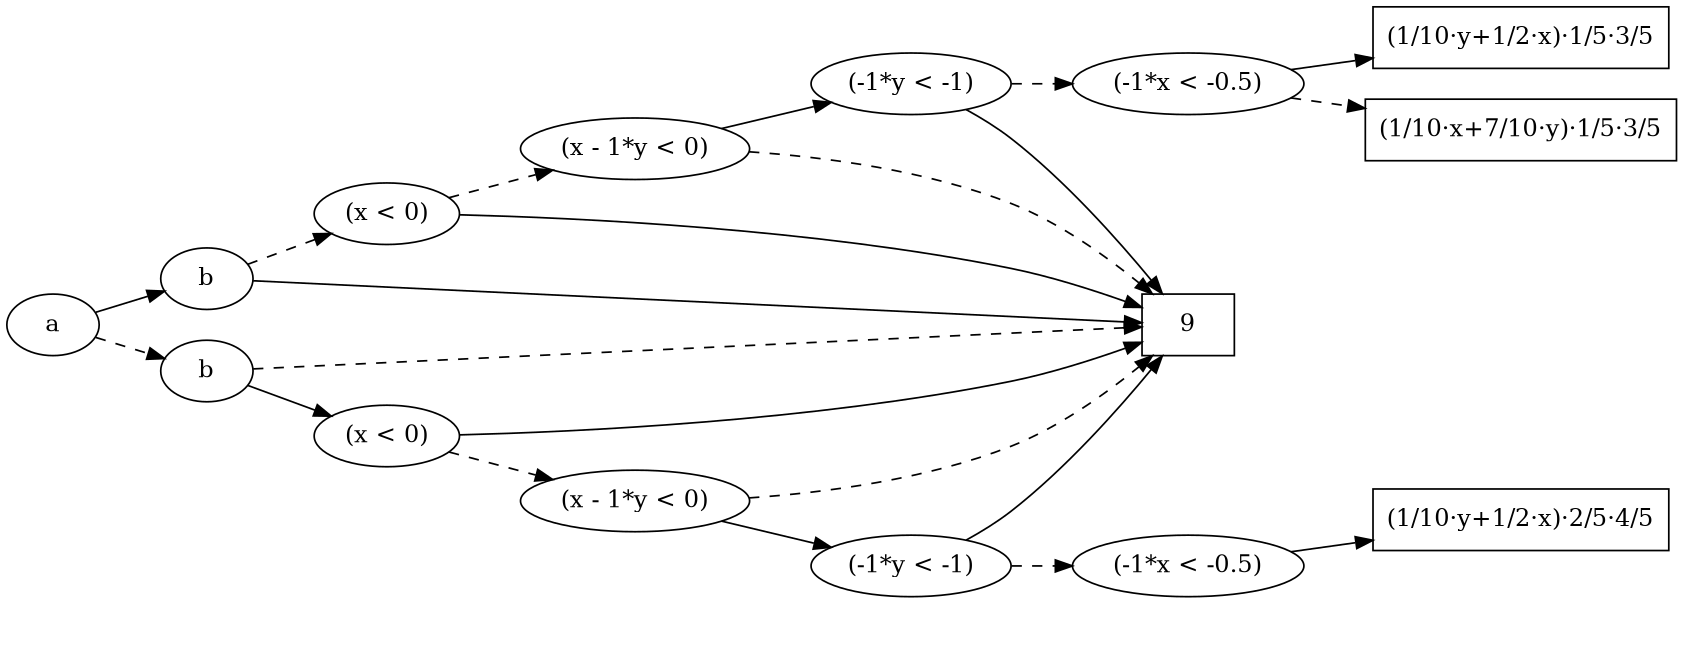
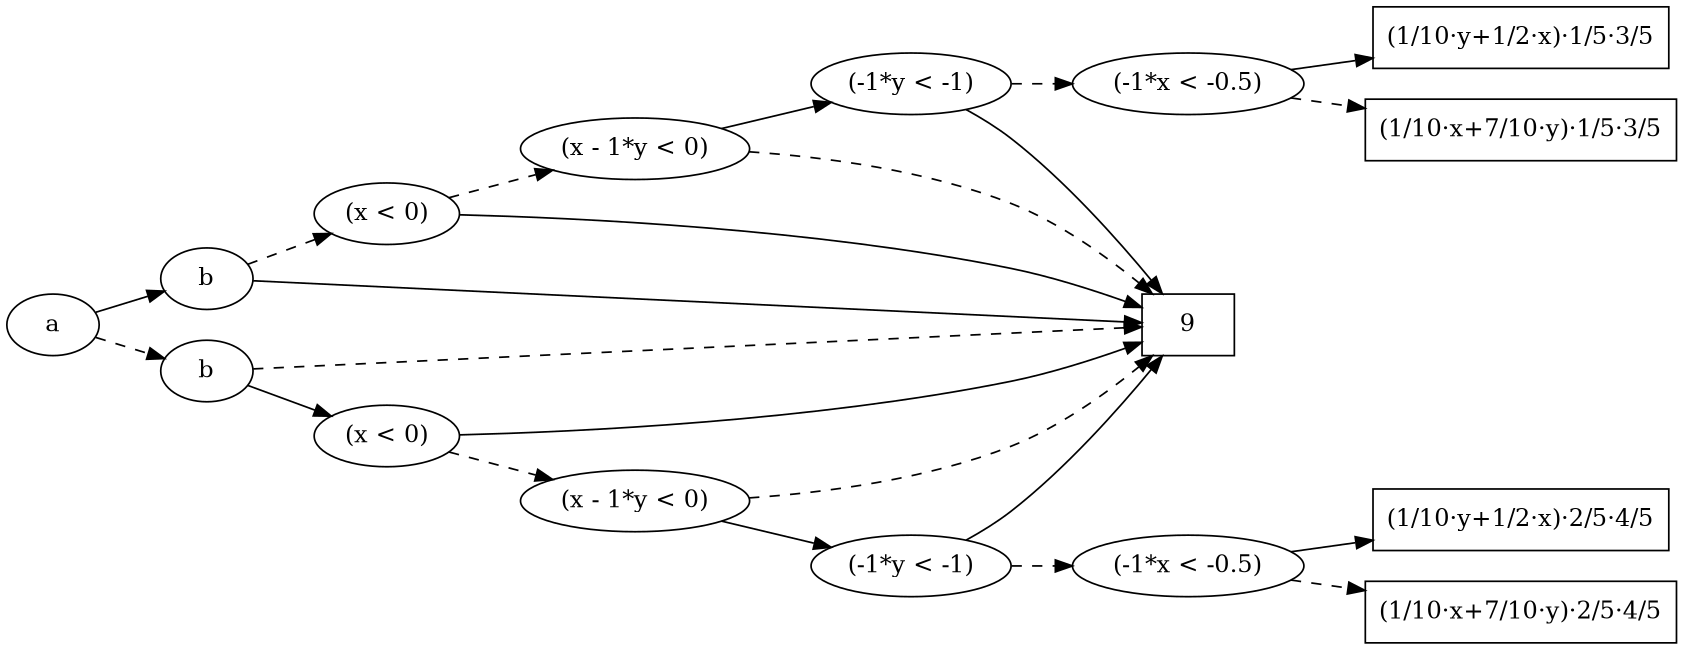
none -> (1521, 612)
